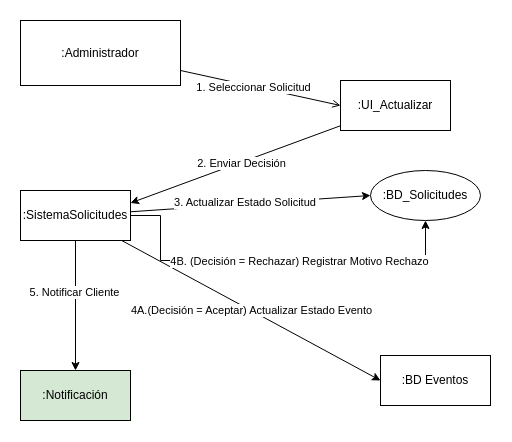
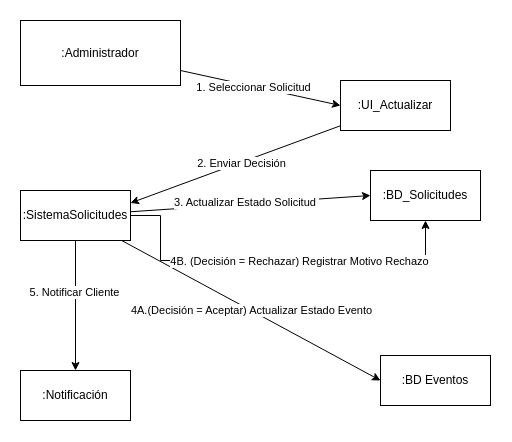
(334, 104) -> (332, 104)
(426, 196) -> (426, 196)
(76, 396) -> (76, 396)
